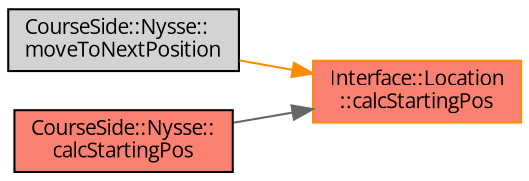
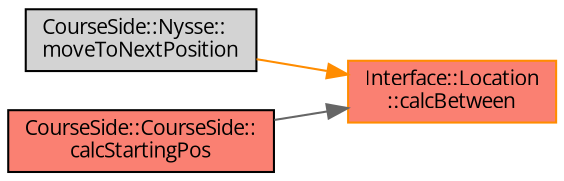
(417, 92) -> (452, 92)
(124, 141) -> (141, 141)
